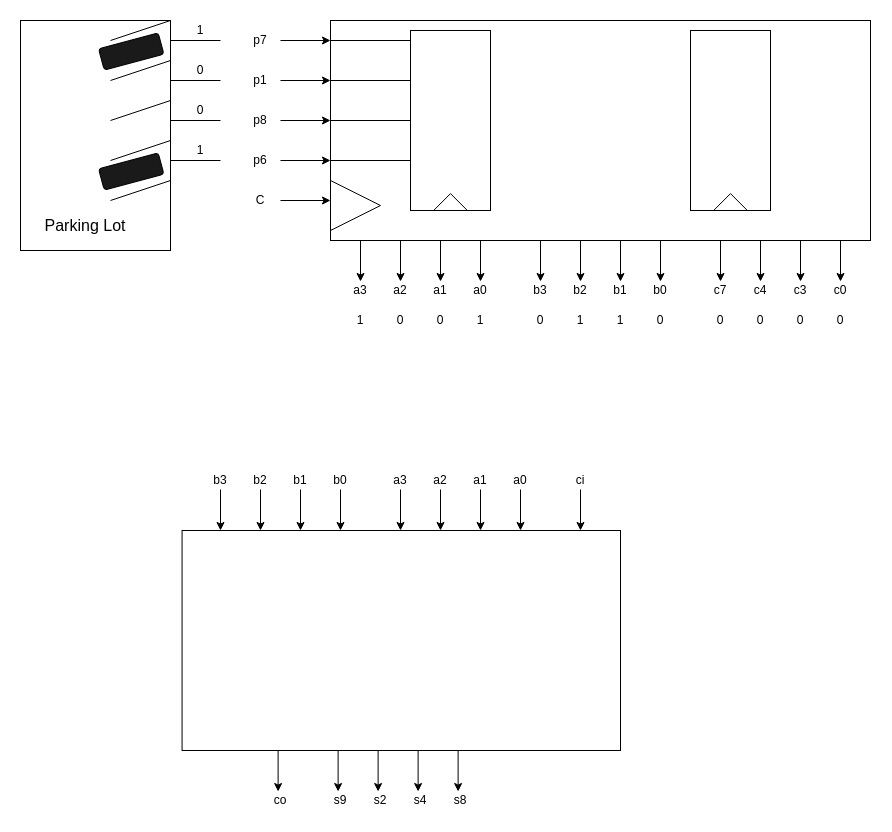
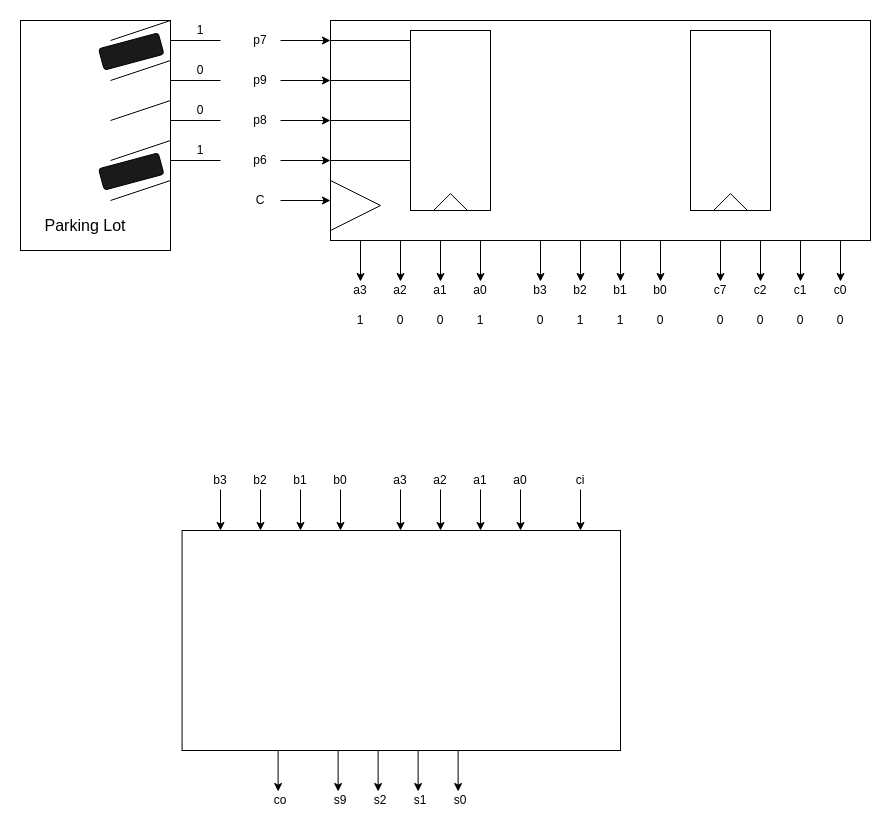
(261, 81) -> (261, 81)
(761, 291) -> (761, 291)
(801, 291) -> (801, 291)
(421, 801) -> (421, 801)
(461, 801) -> (461, 801)
